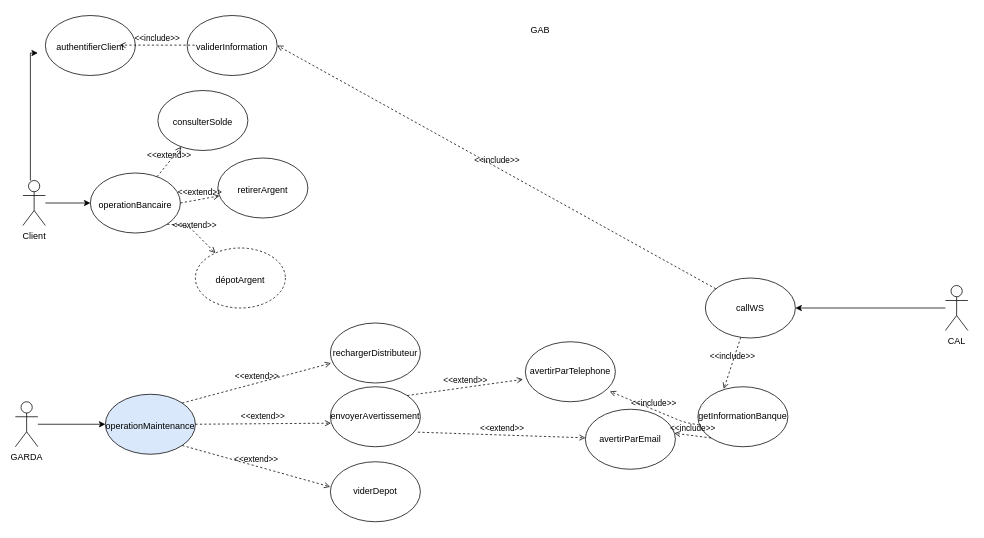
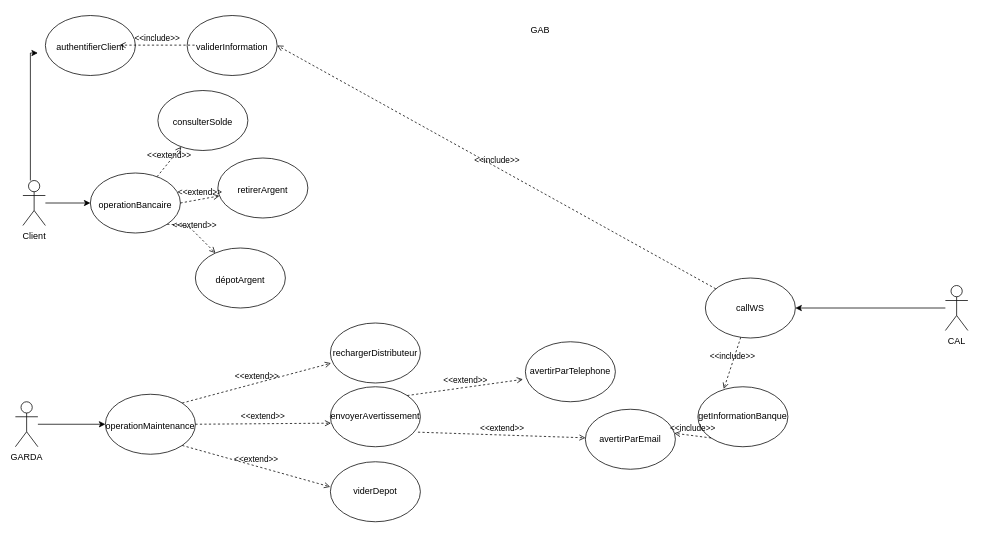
(240, 278) -> (240, 278)
(653, 409) -> none
(150, 424) -> (150, 424)
